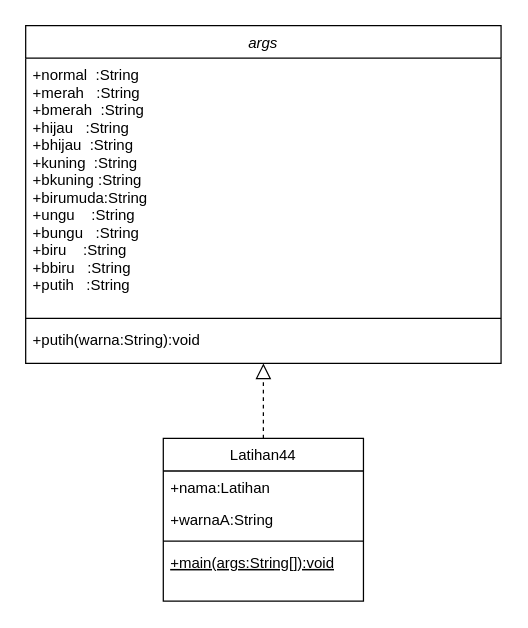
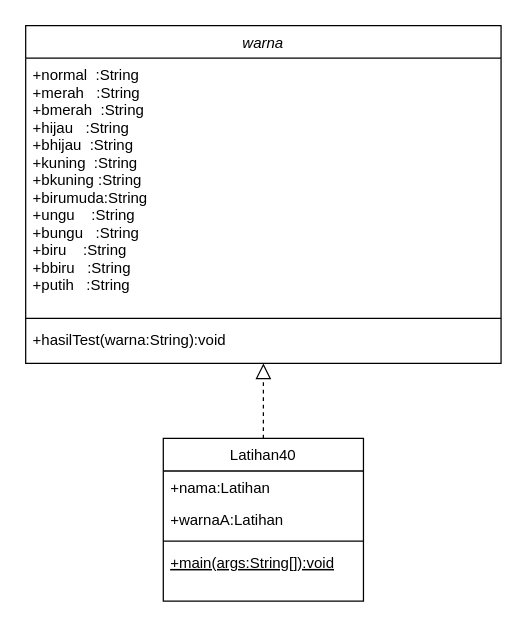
(263, 43) -> (263, 43)
(128, 340) -> (143, 340)
(263, 455) -> (263, 455)
(225, 520) -> (229, 520)
